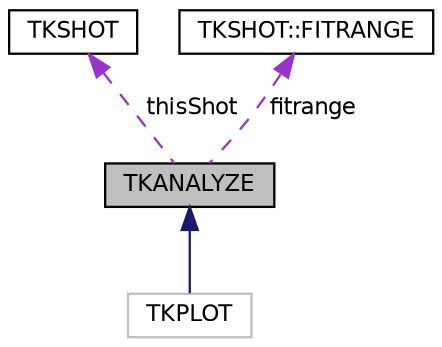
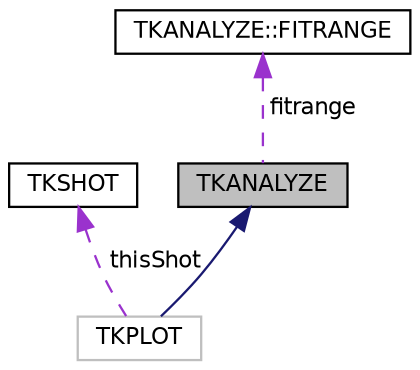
(306, 32) -> (263, 32)
(139, 118) -> (103, 274)
